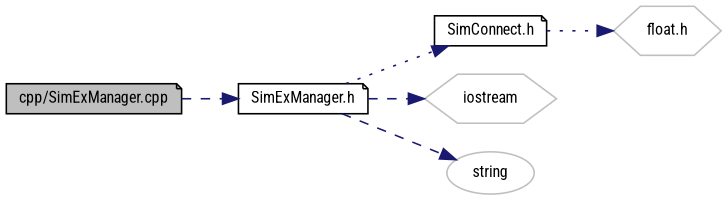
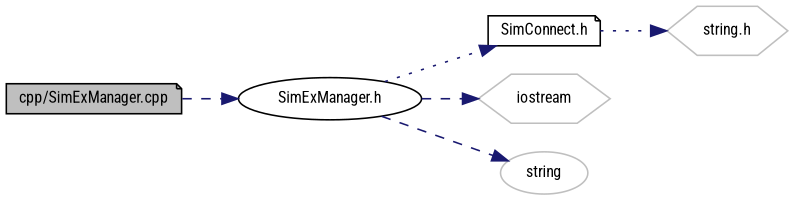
(667, 31) -> (727, 31)
(303, 99) -> (330, 99)
